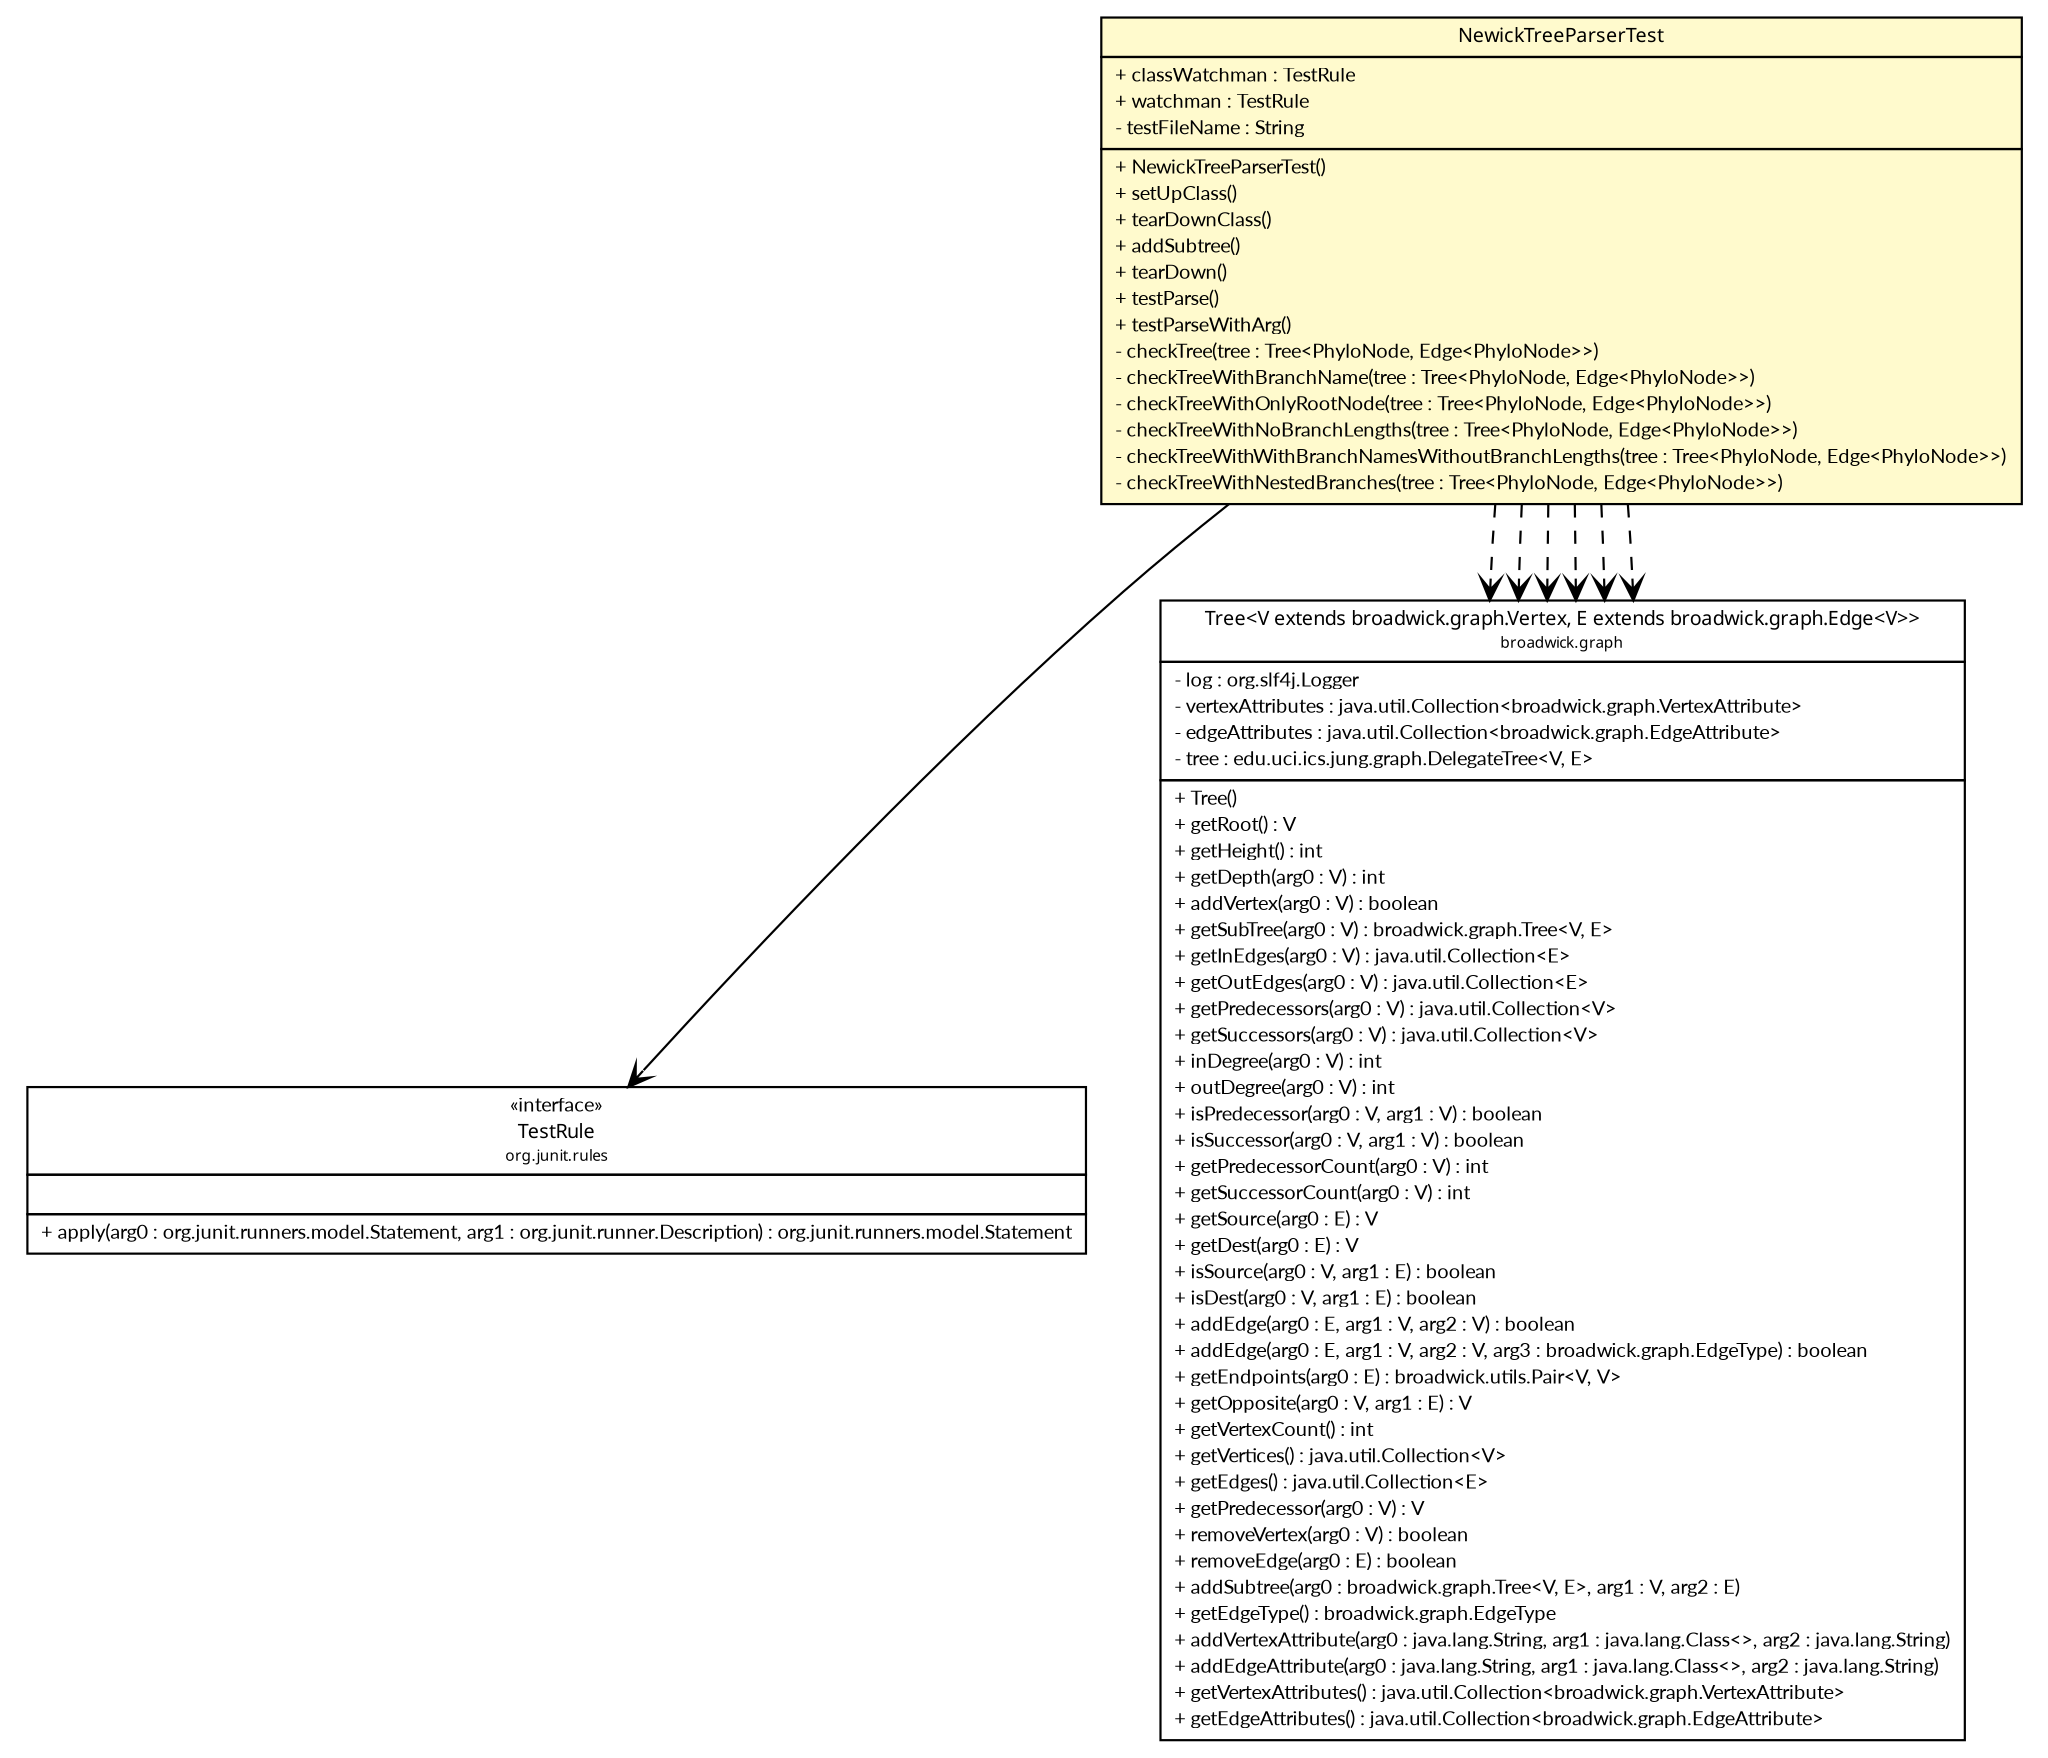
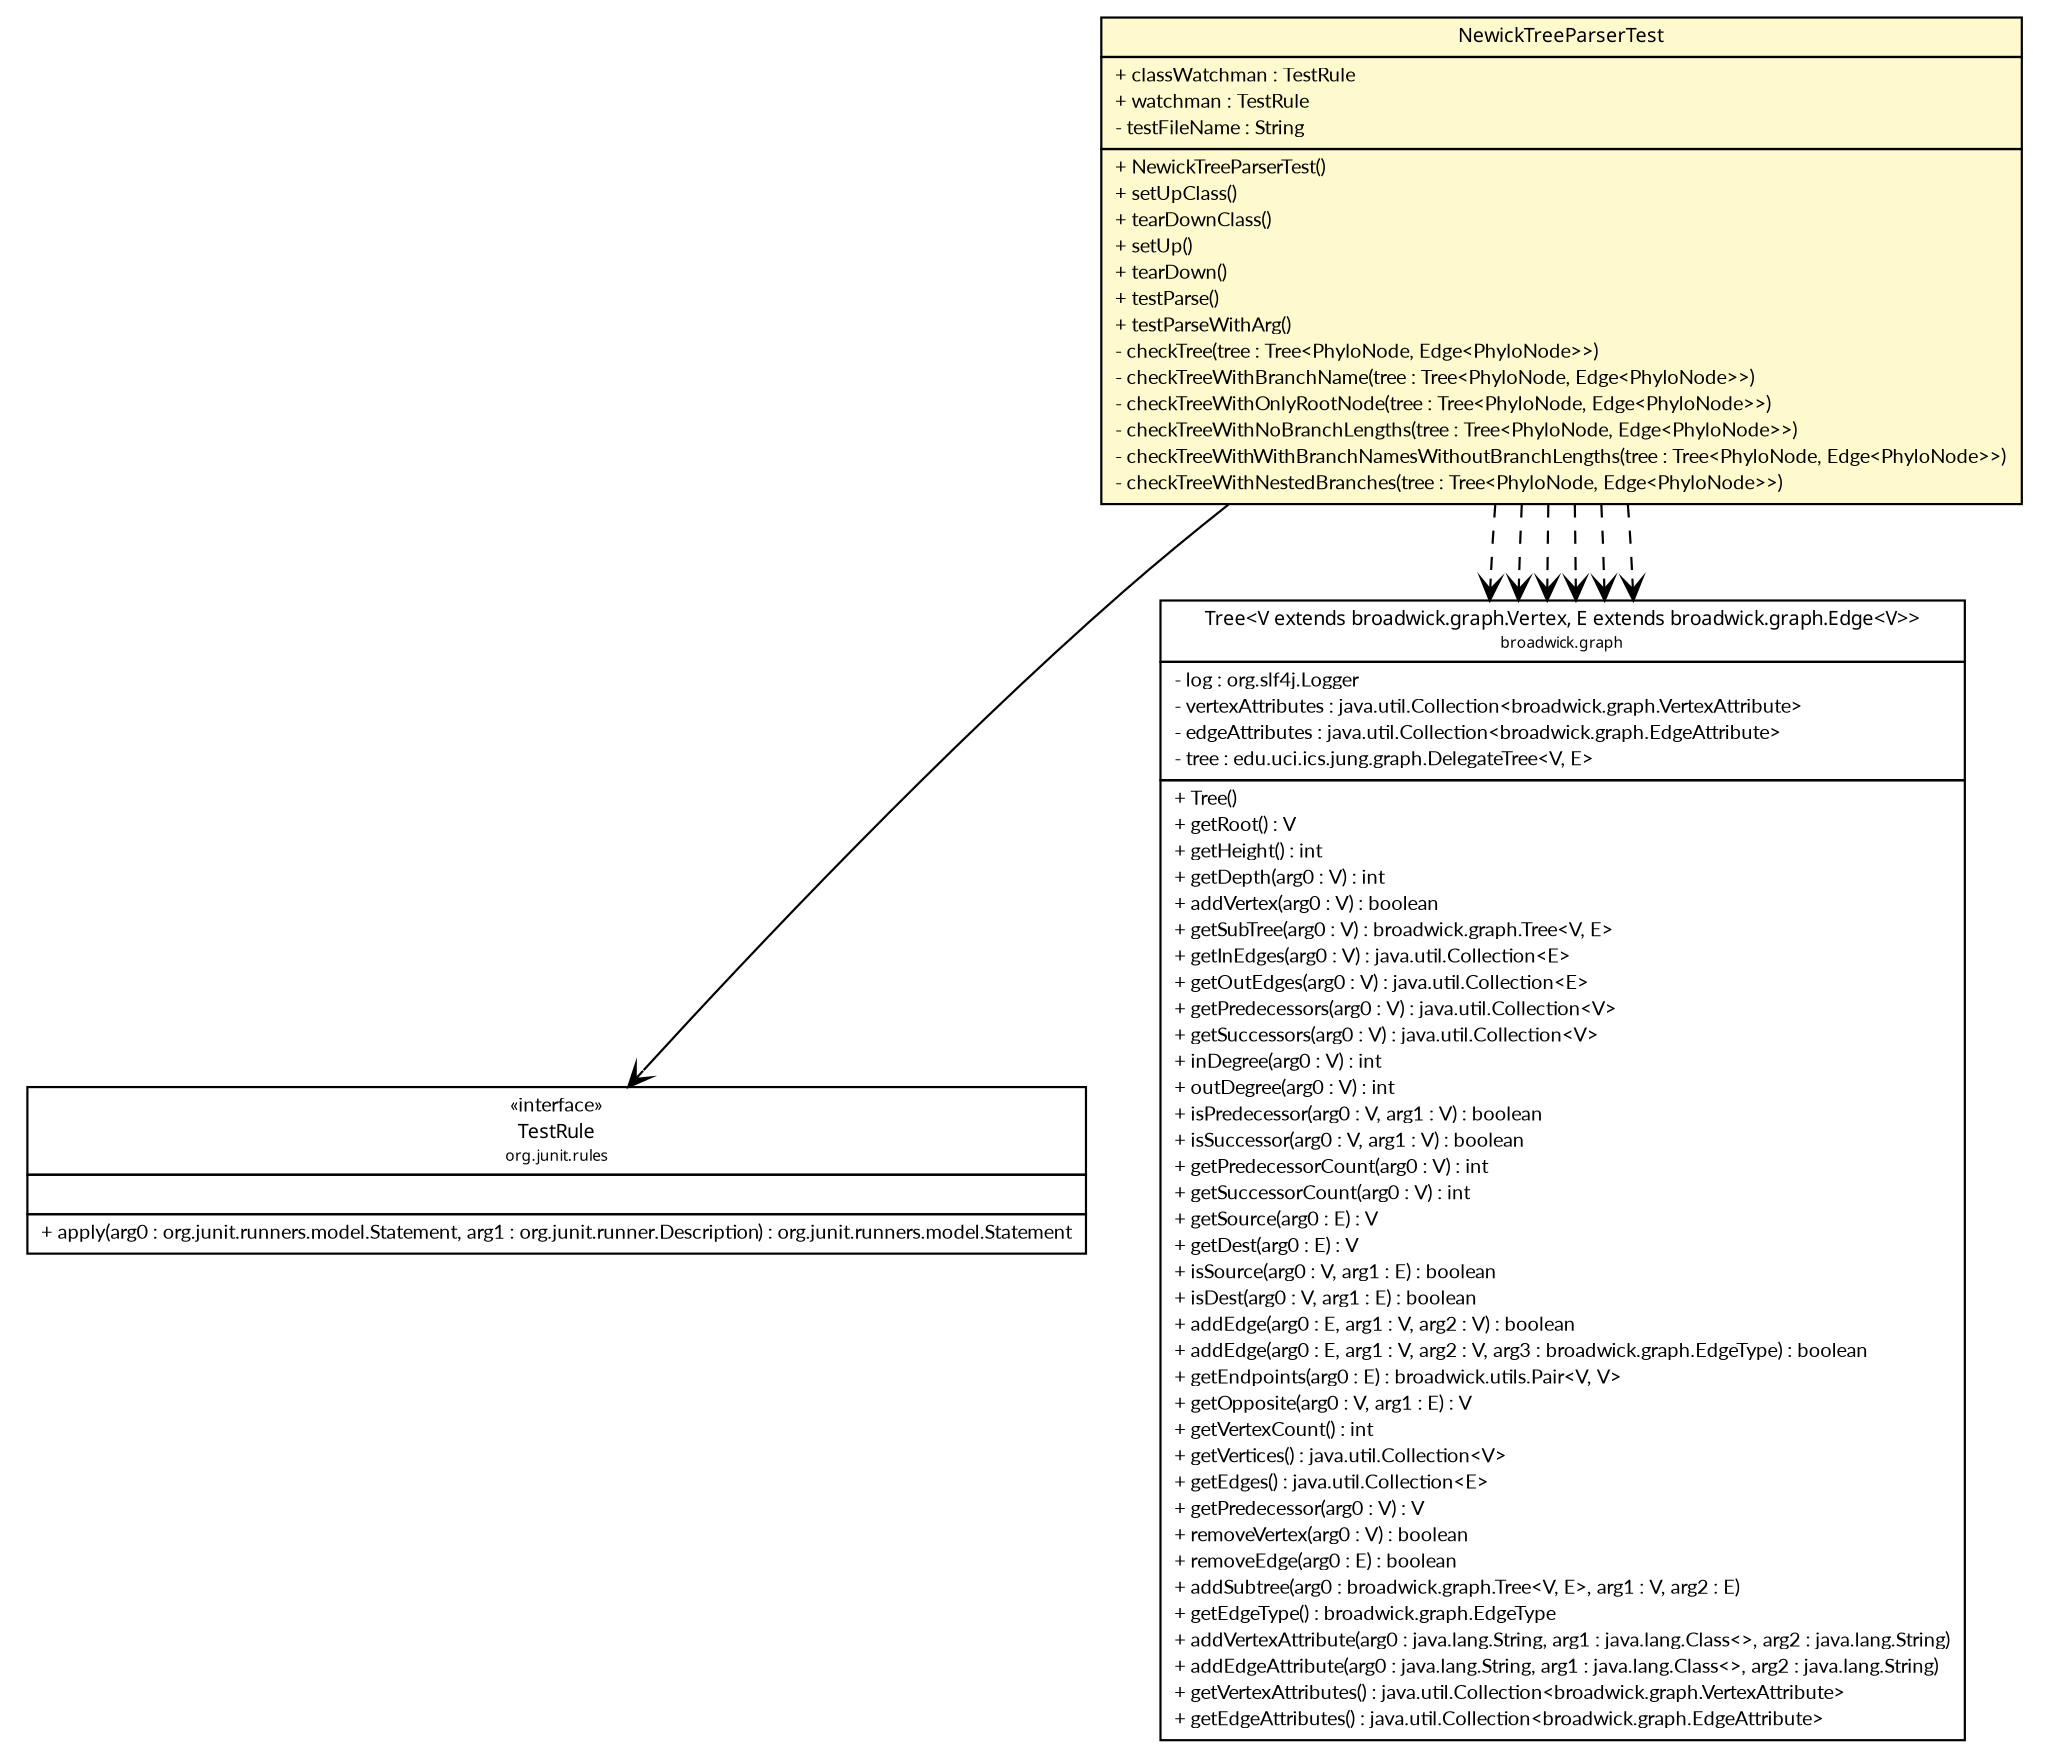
(1178, 247) -> (1154, 247)
